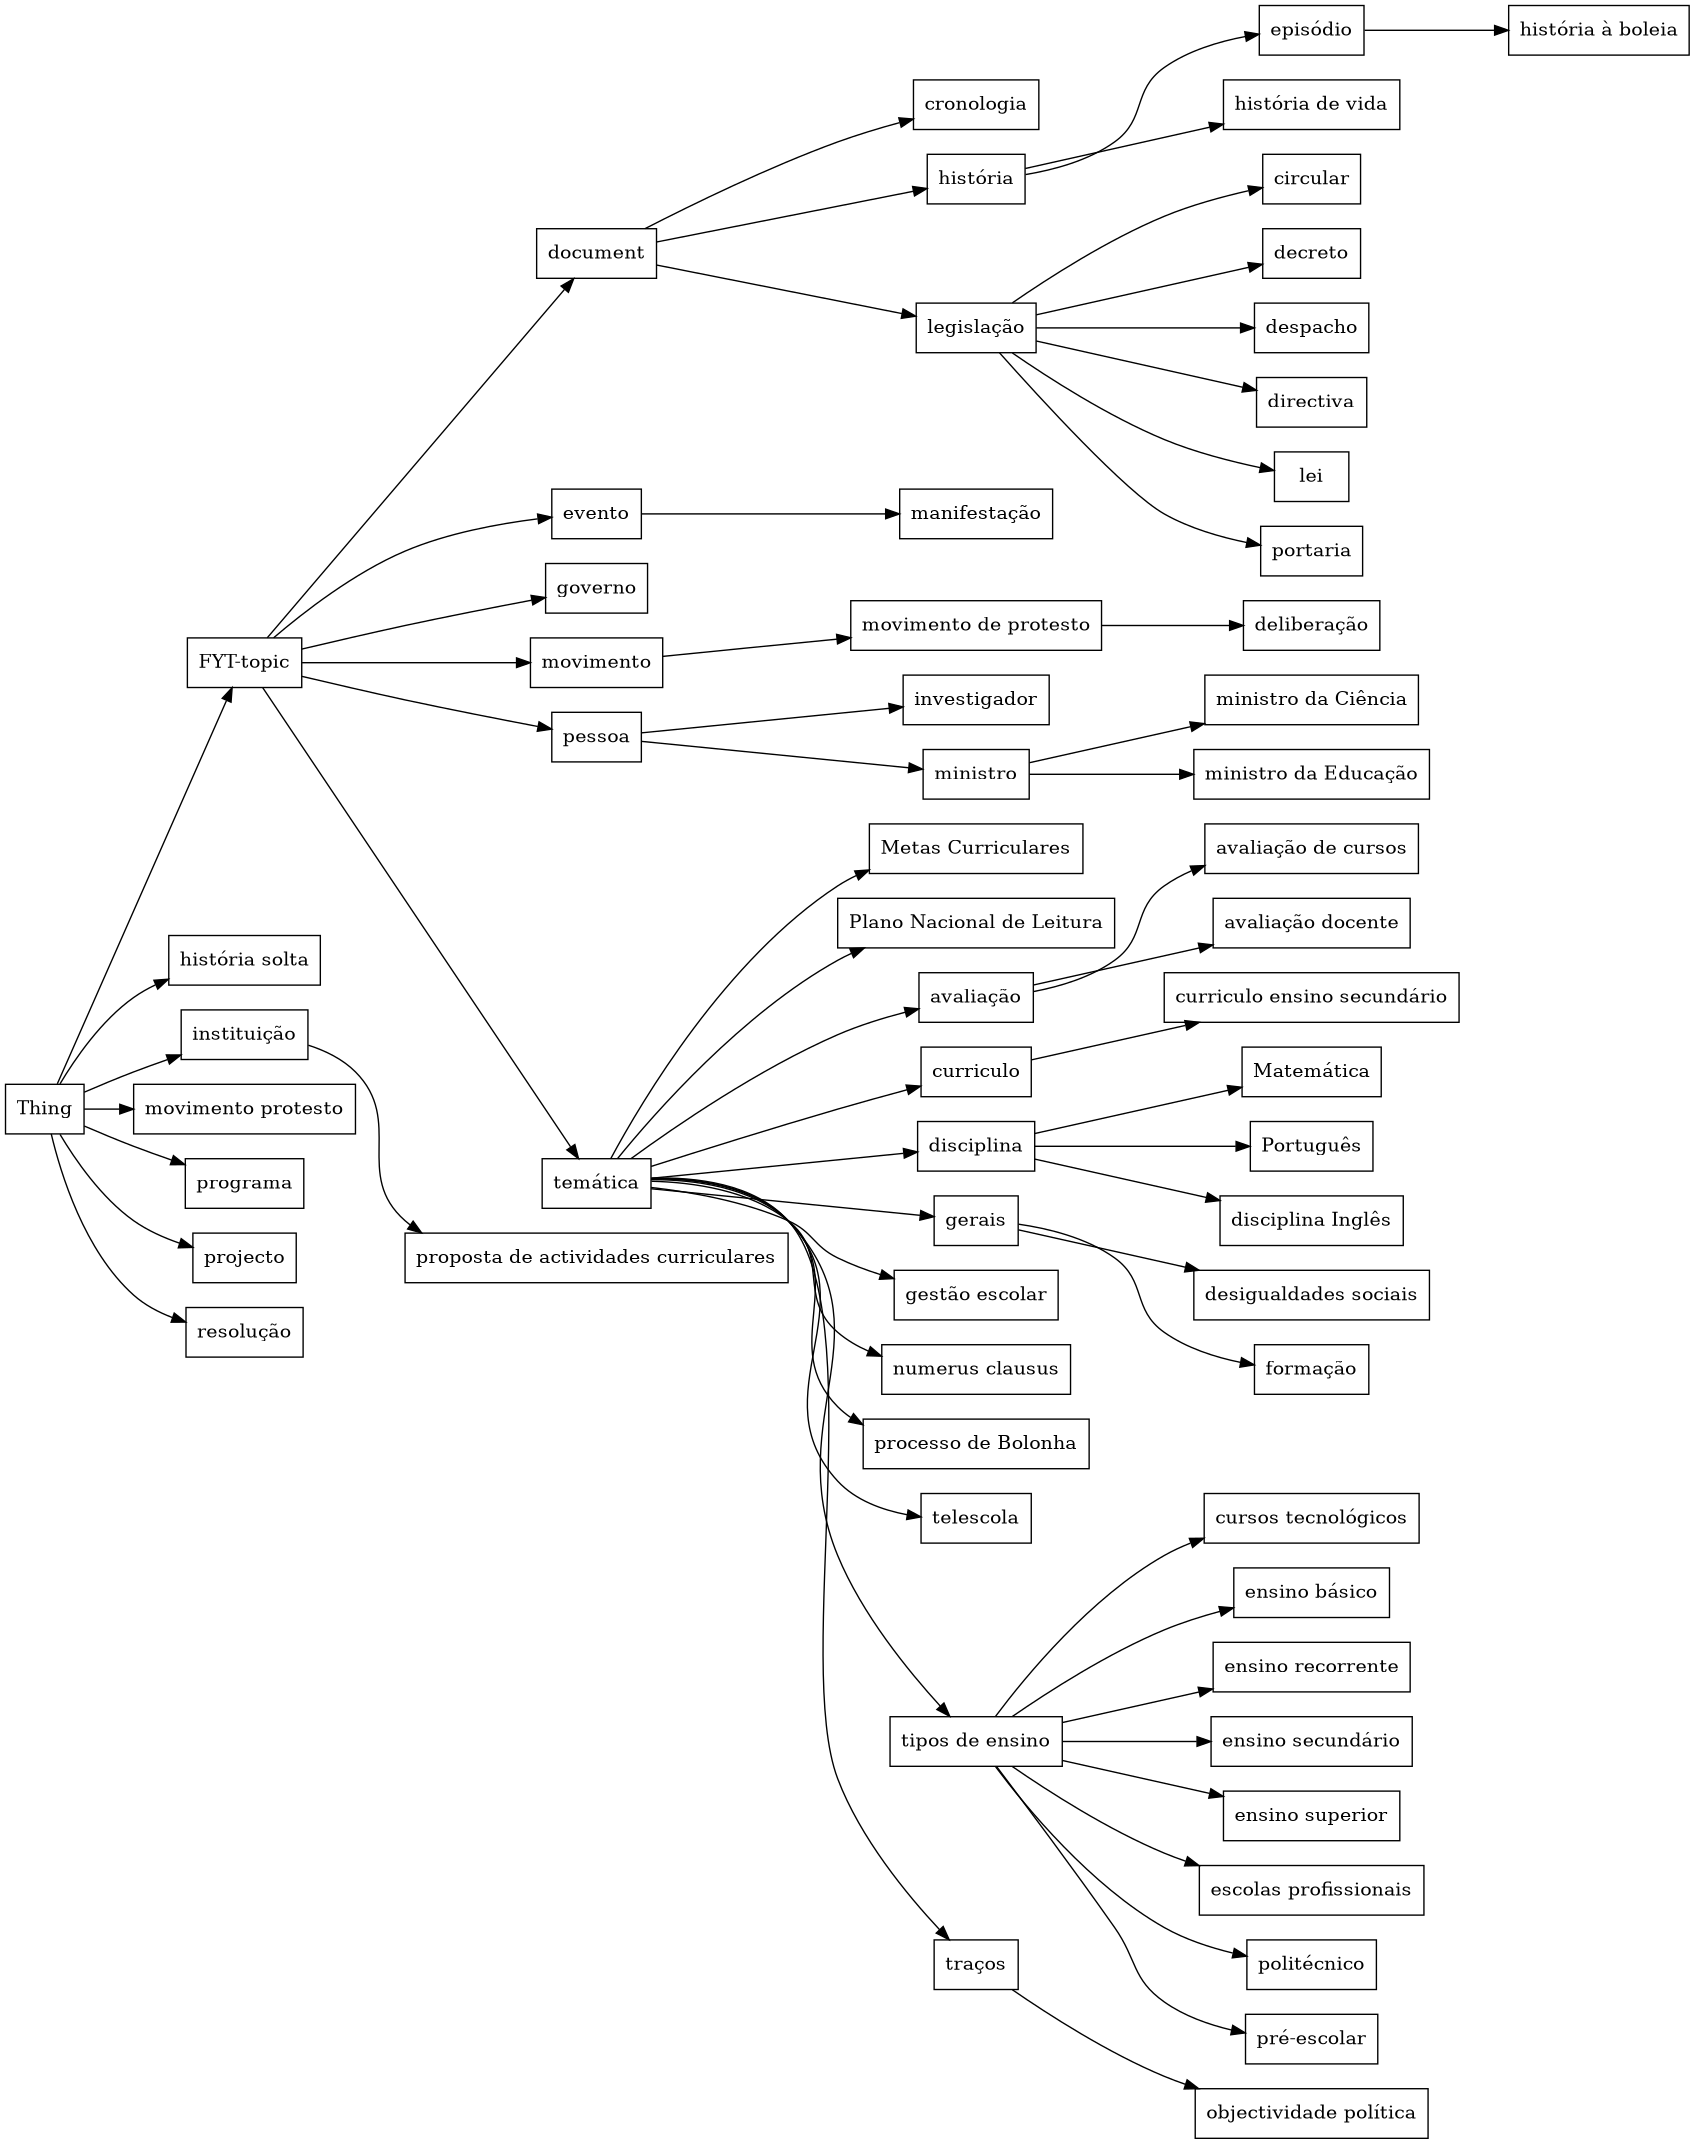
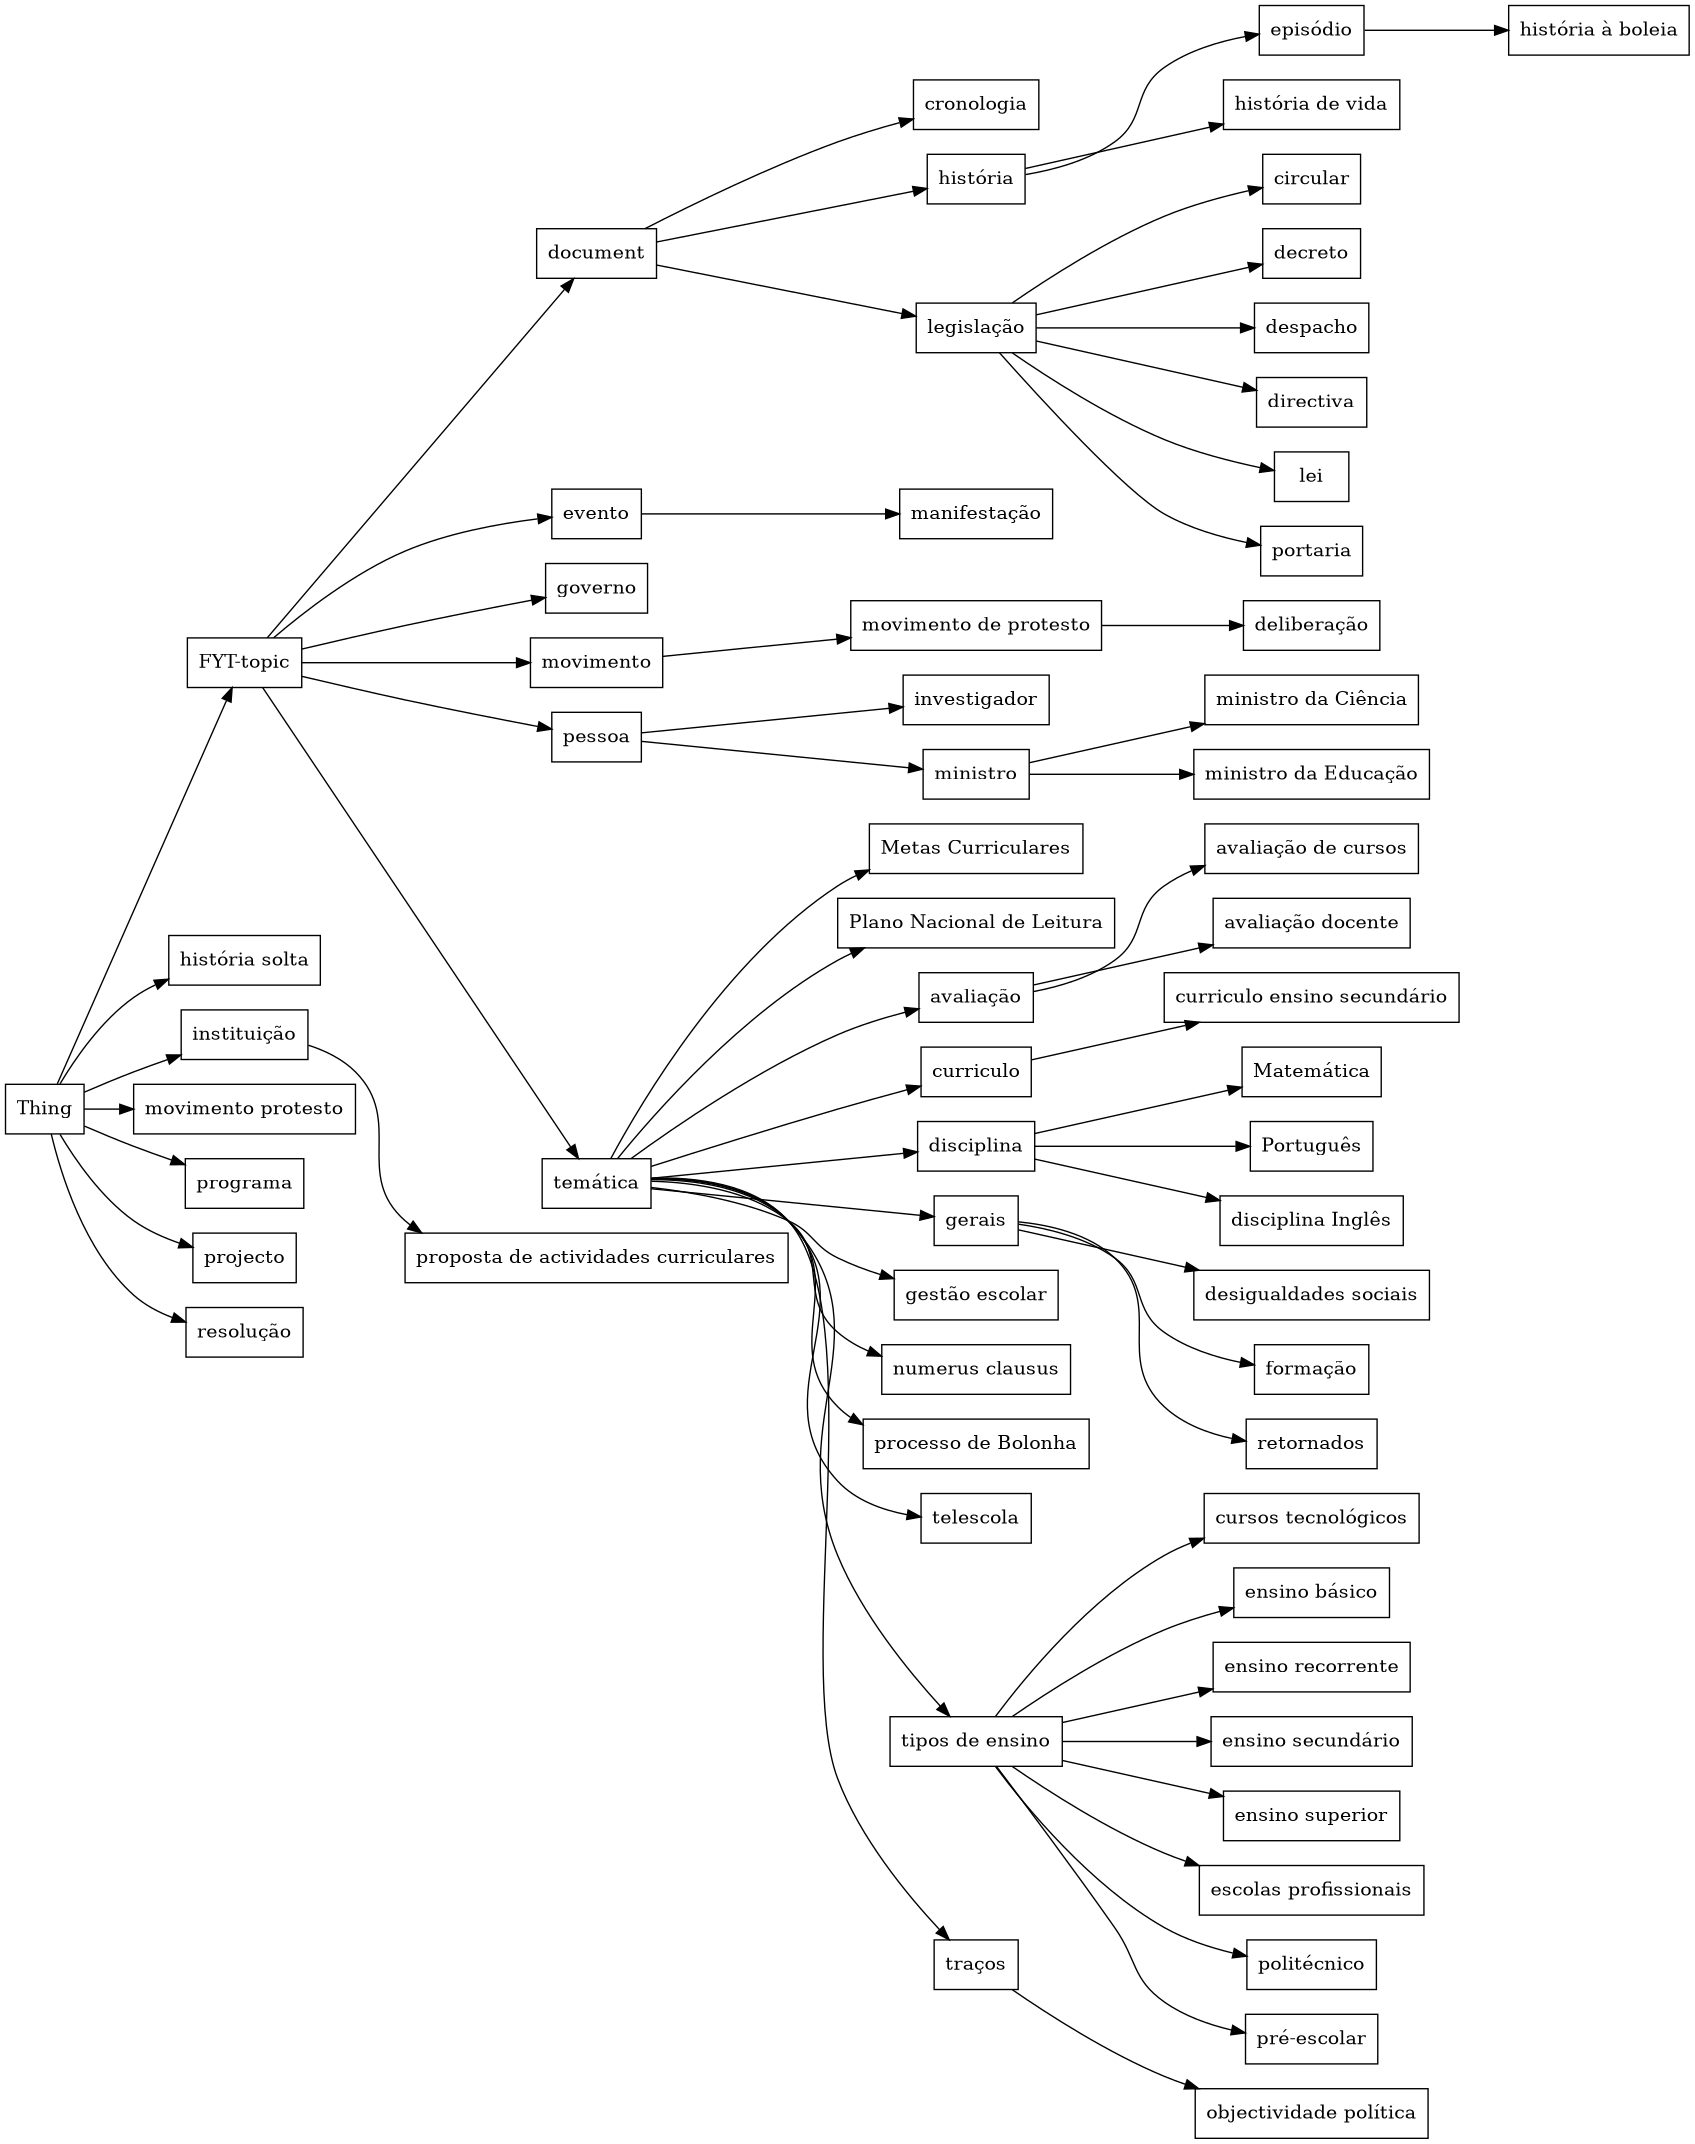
none -> (1312, 1444)
